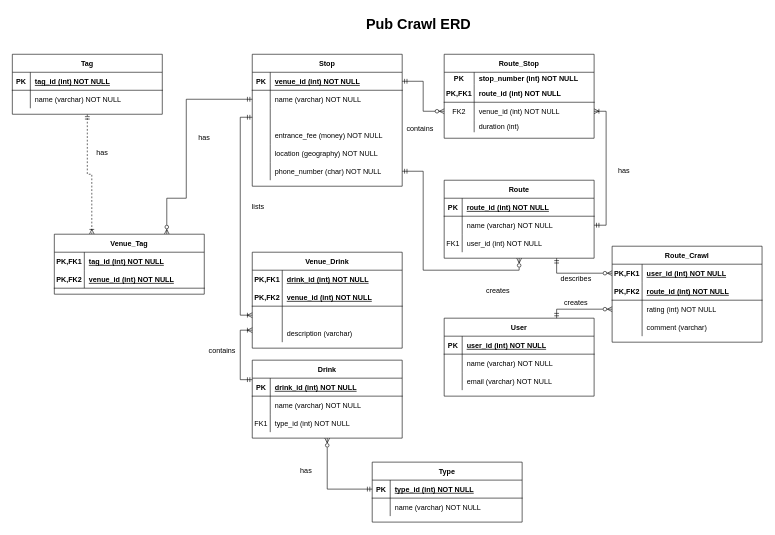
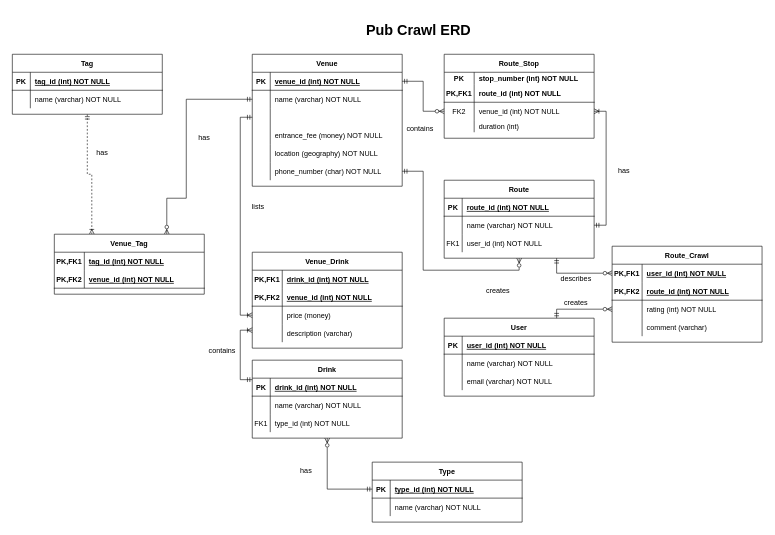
(420, 24) -> (420, 30)
(327, 64) -> (327, 64)
none -> (342, 315)
